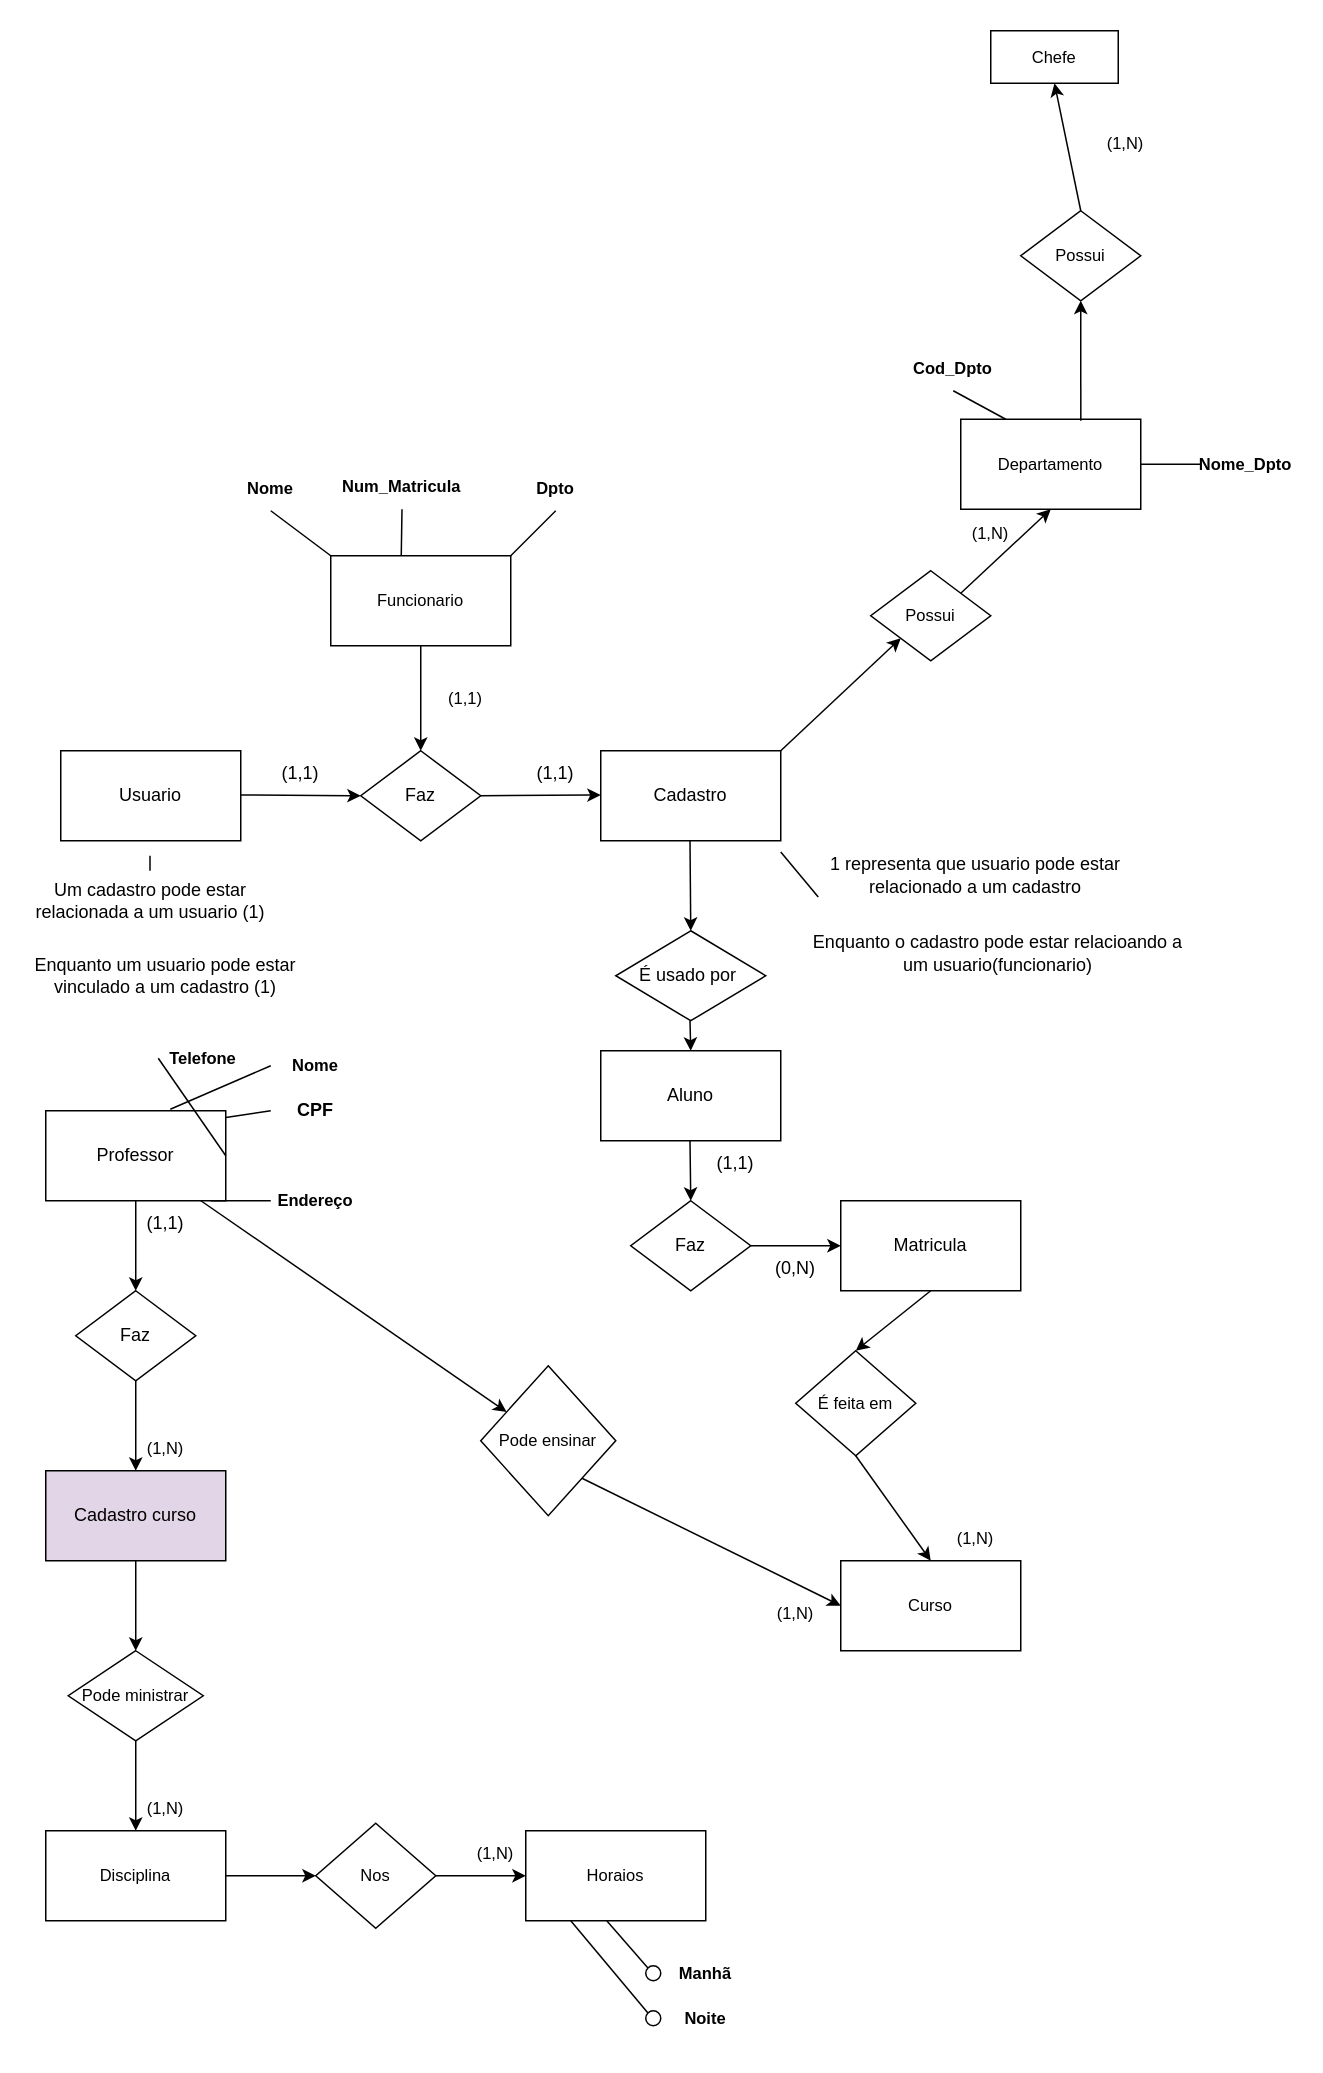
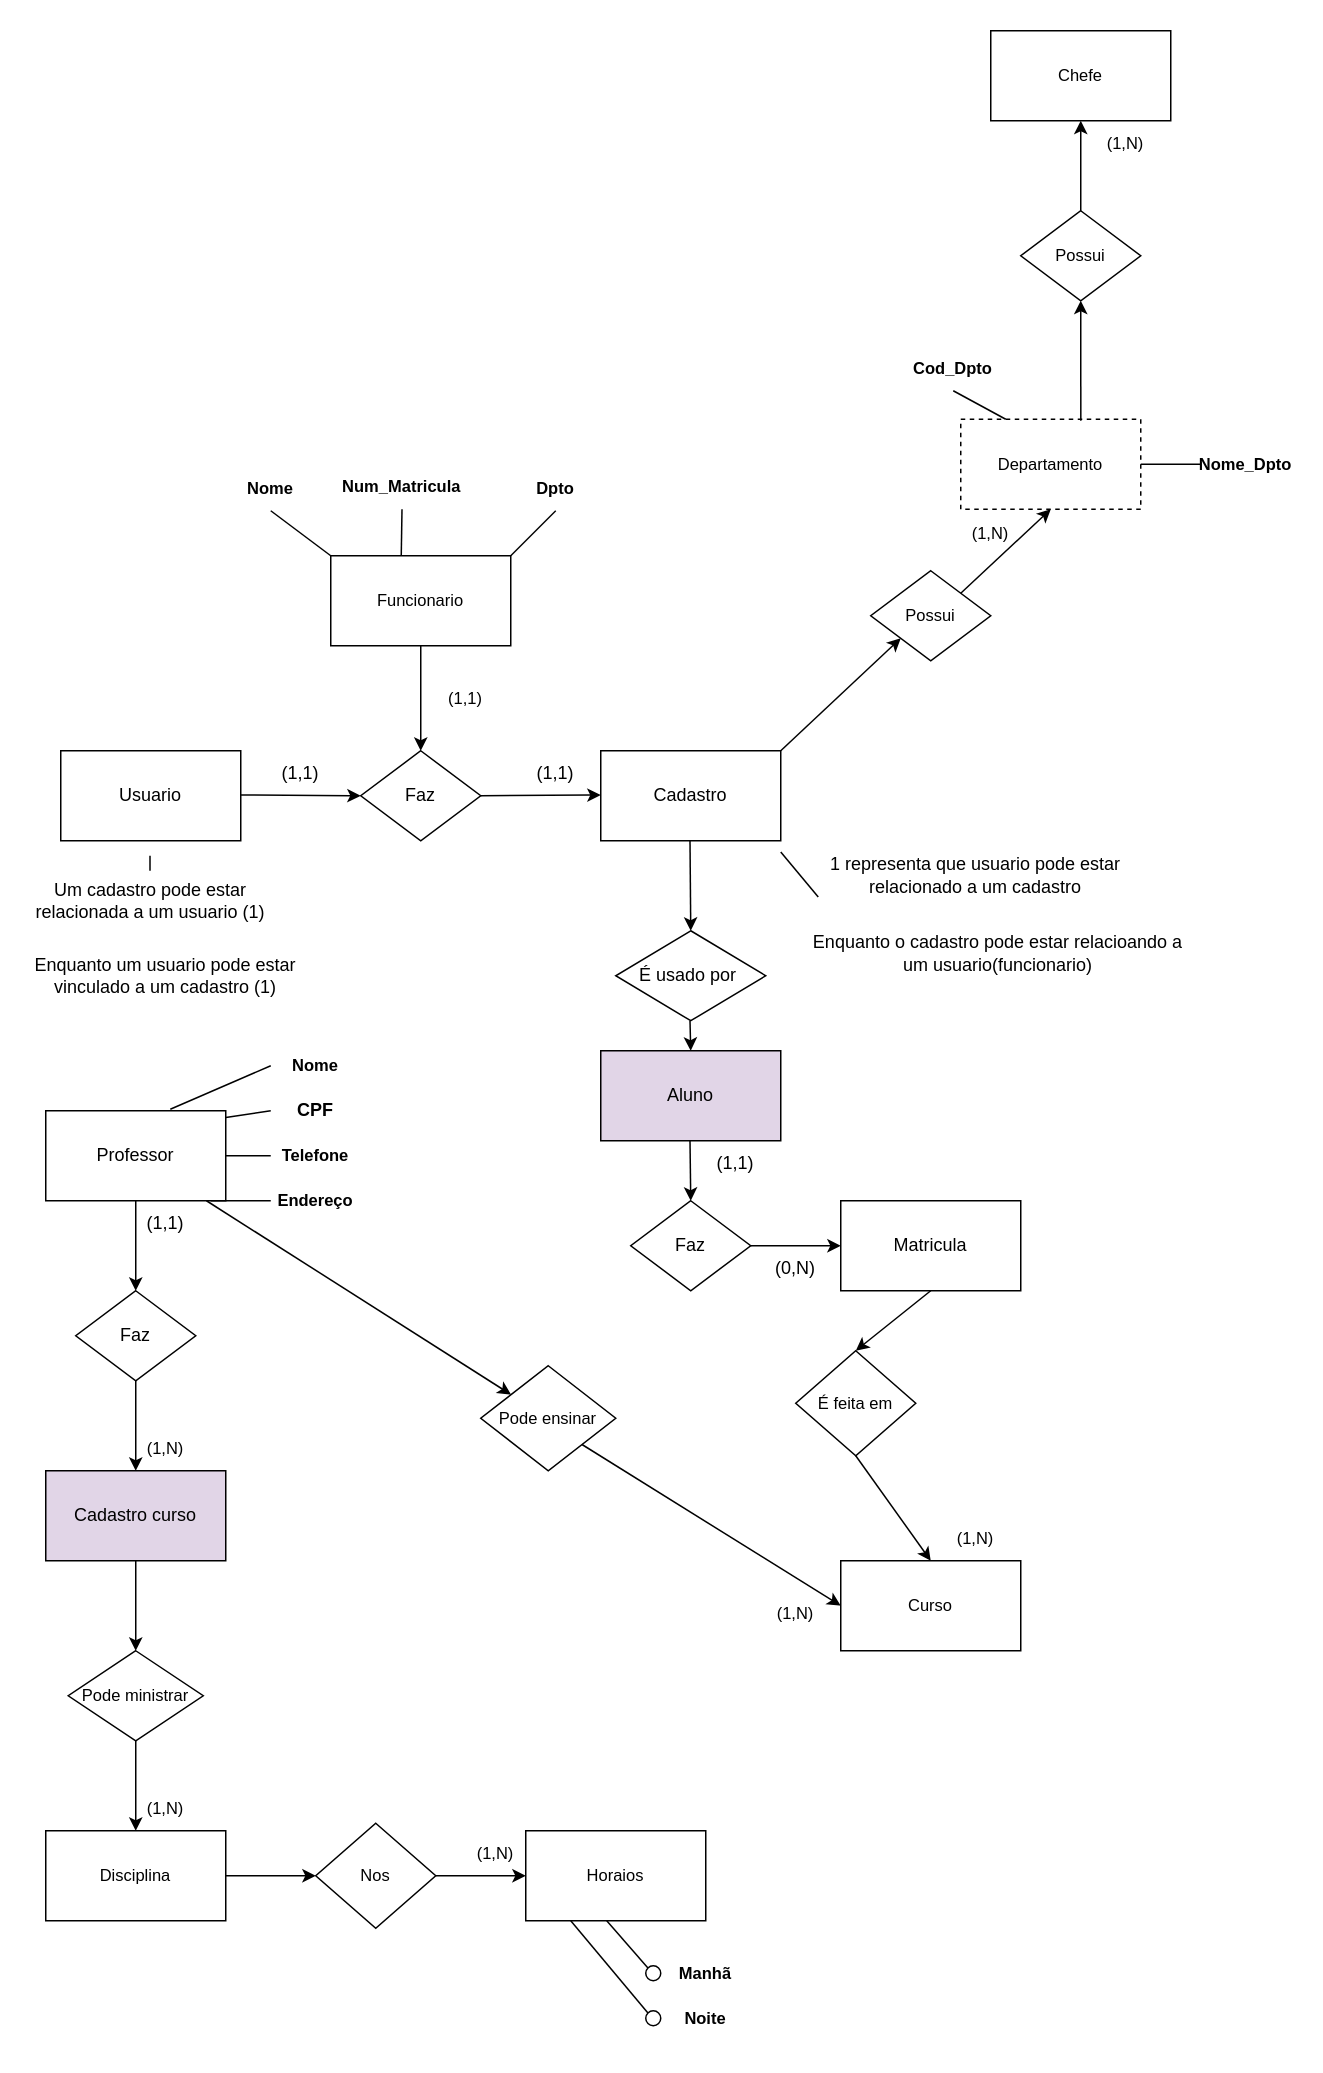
(1055, 57) -> (1081, 76)
(1051, 464) -> (1051, 464)
(203, 1058) -> (316, 1156)
(691, 1096) -> (691, 1096)
(548, 1441) -> (548, 1418)
